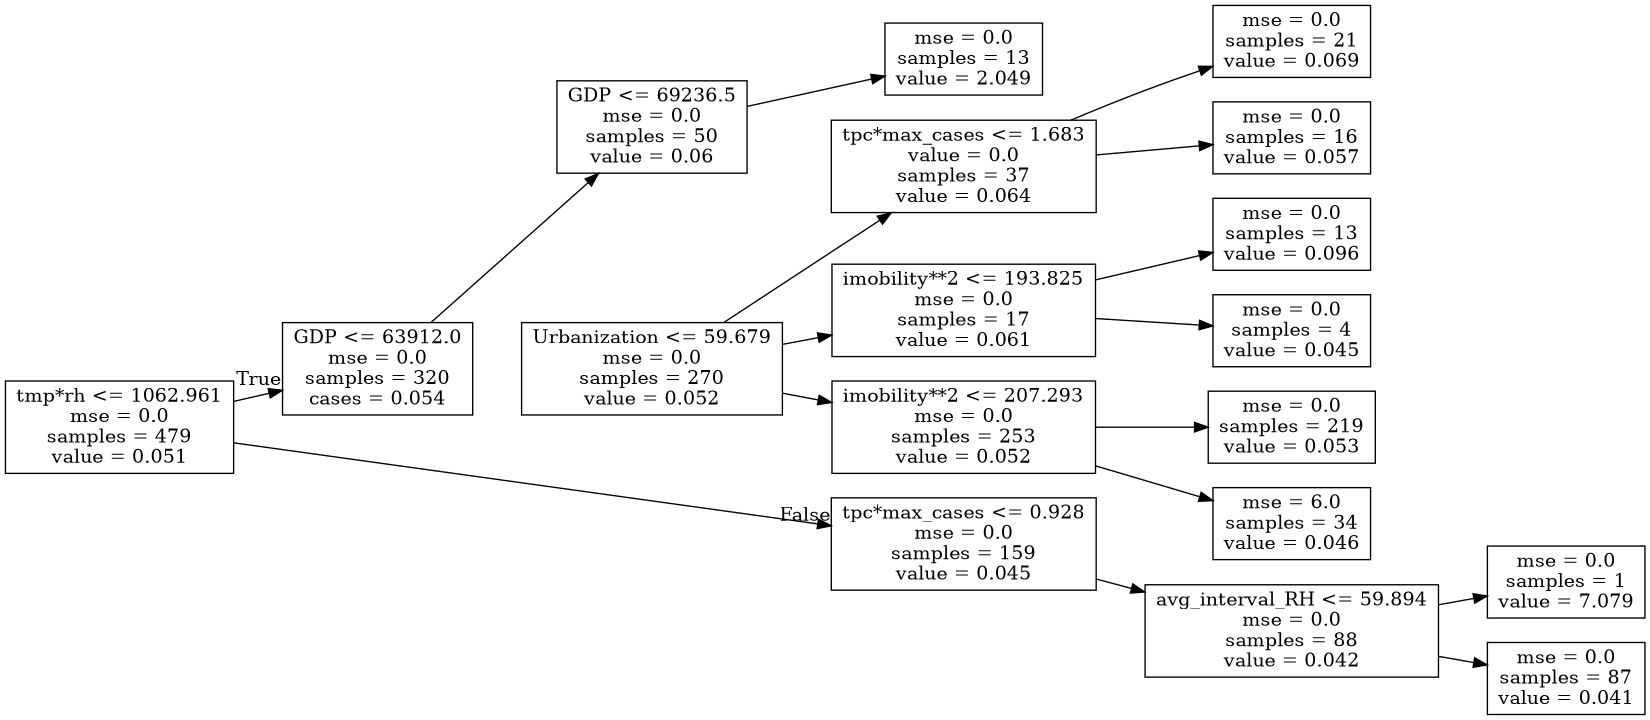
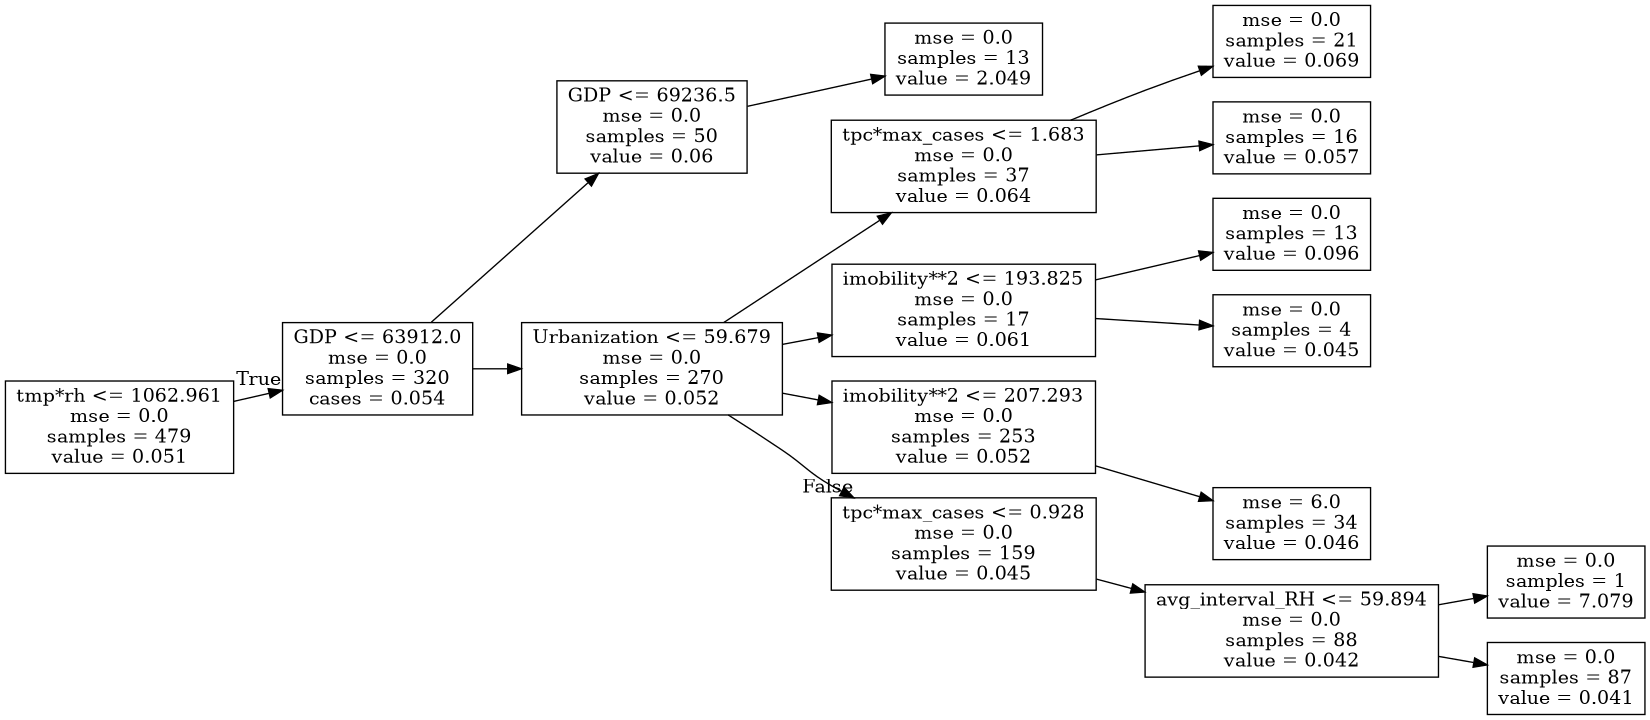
(964, 166) -> (964, 166)
none -> (490, 369)
(1292, 427) -> none
(526, 483) -> (786, 452)
